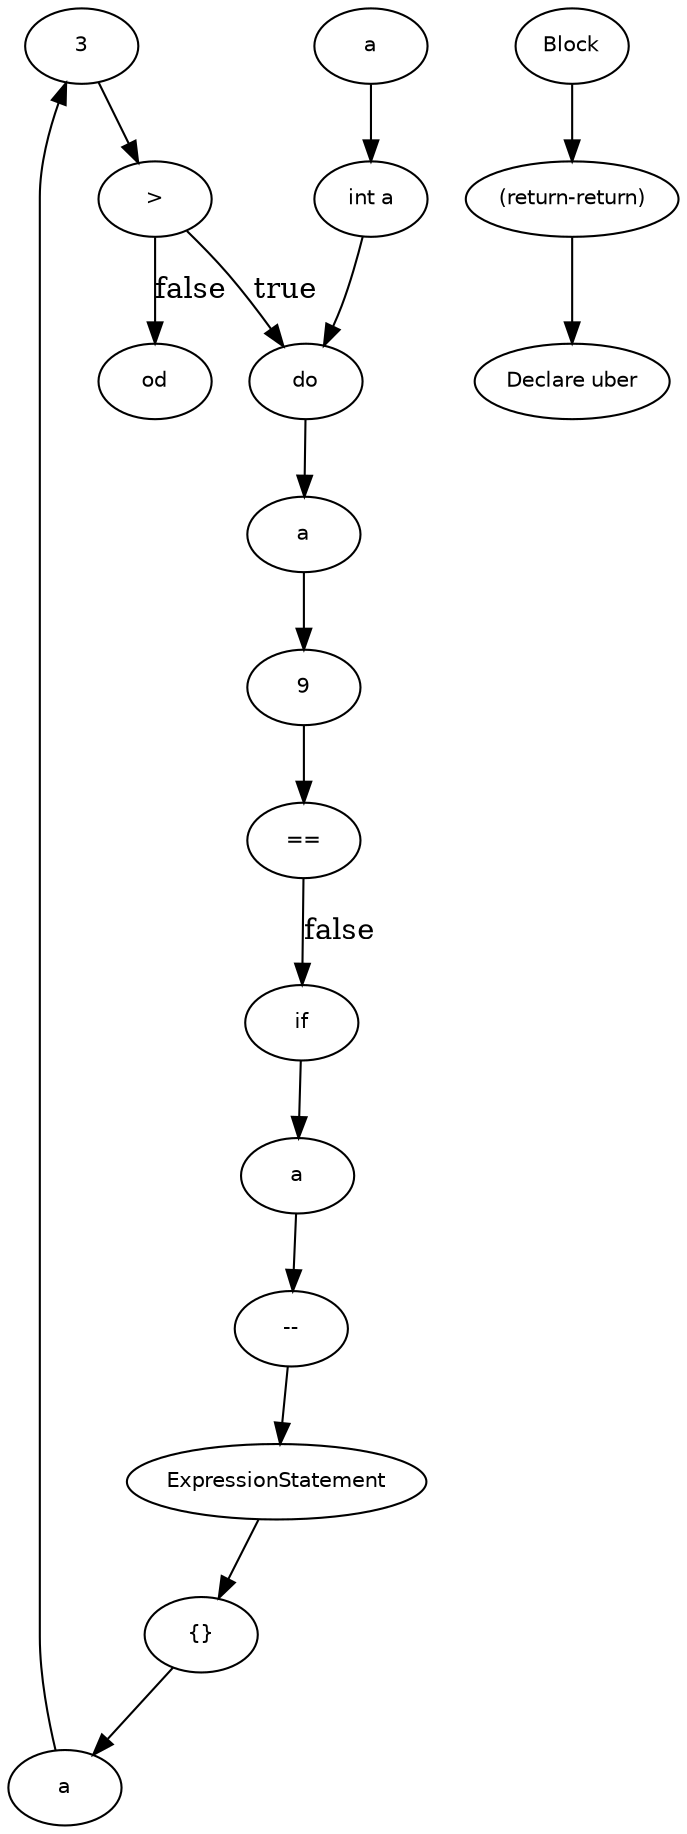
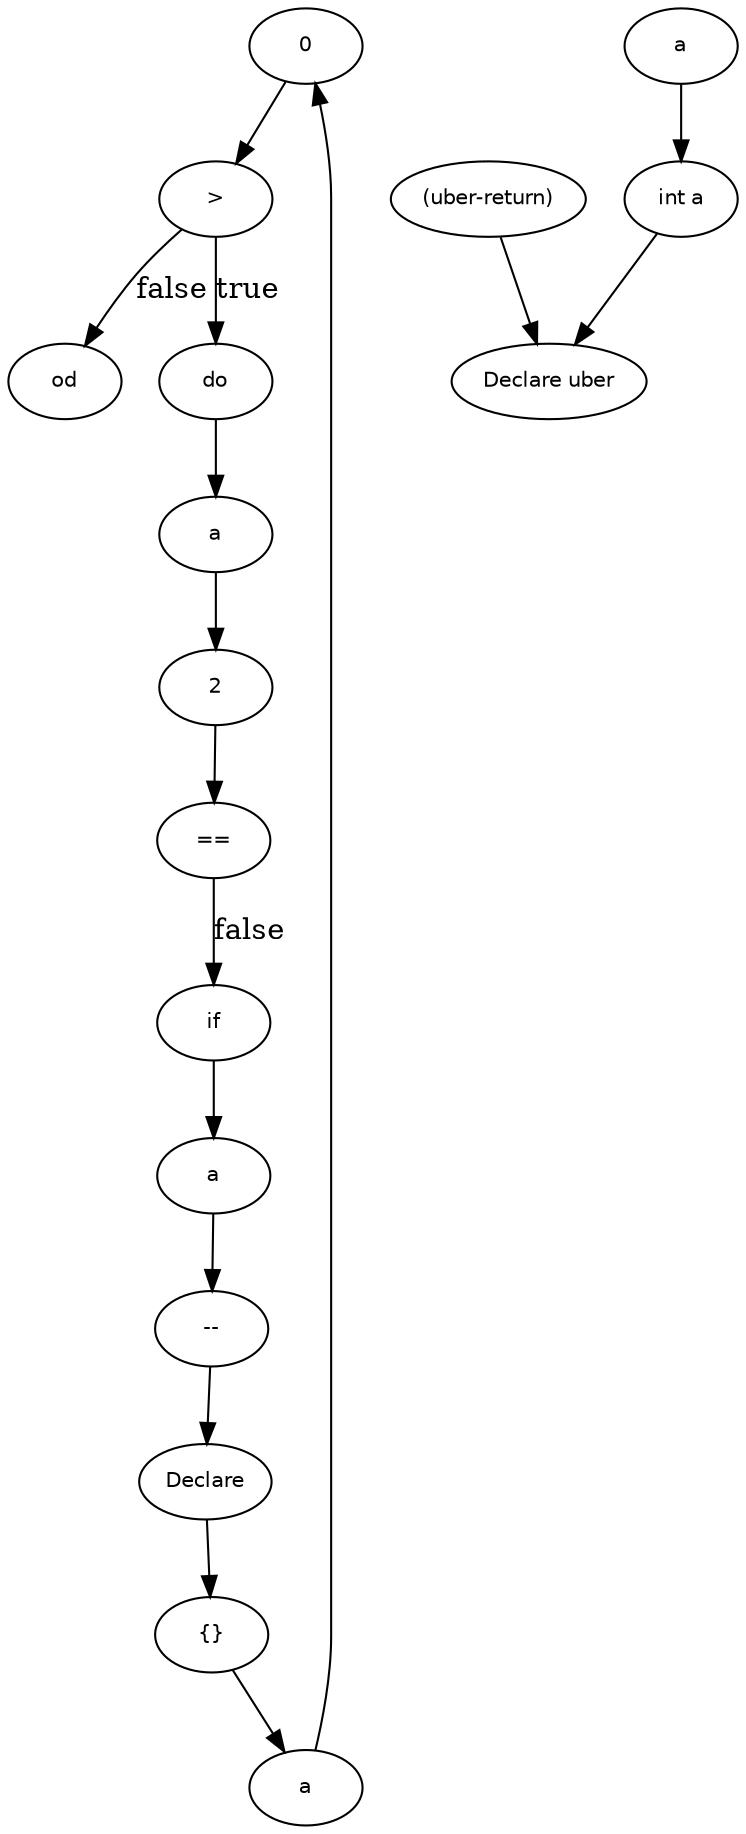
(82, 46) -> (306, 46)
(572, 46) -> none
(572, 199) -> (488, 199)
(350, 282) -> (622, 281)
(304, 687) -> (216, 687)
(277, 1482) -> (205, 1482)
